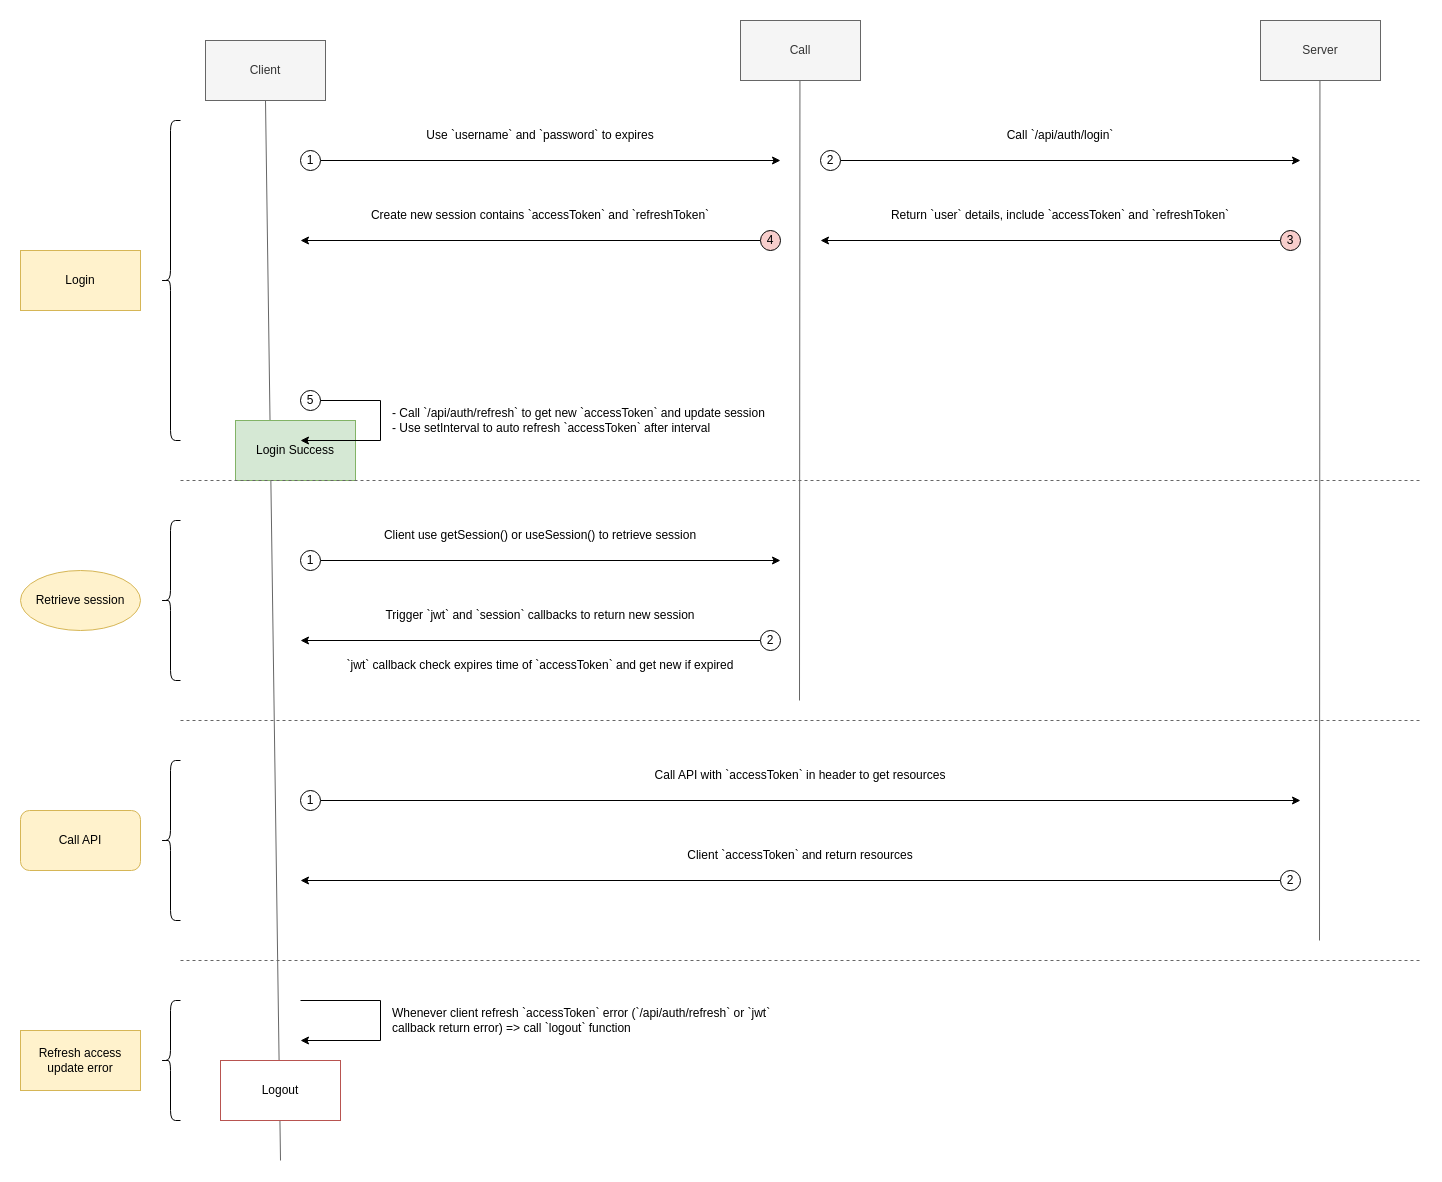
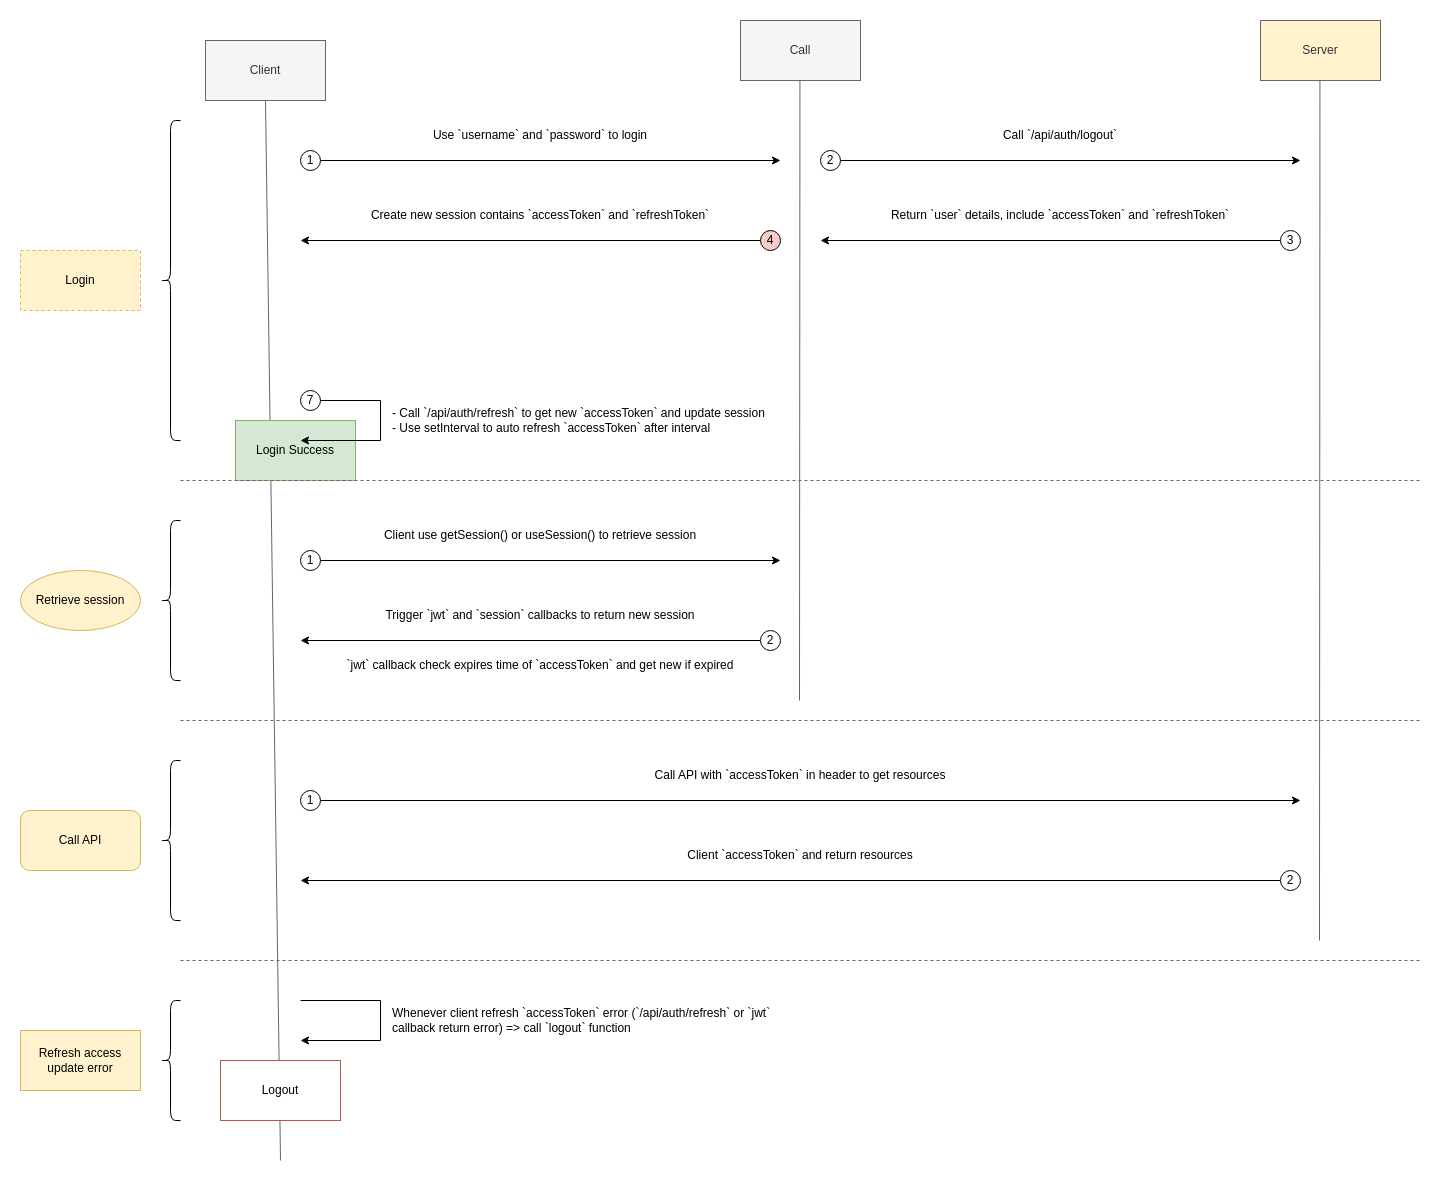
(1321, 51) -> (1321, 51)
(541, 136) -> (541, 136)
(1061, 136) -> (1061, 136)
(1291, 241) -> (1291, 241)
(81, 281) -> (81, 281)
(311, 401) -> (311, 401)
